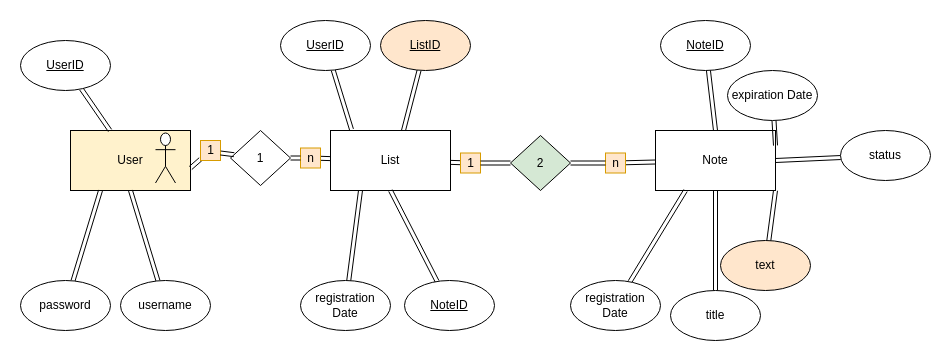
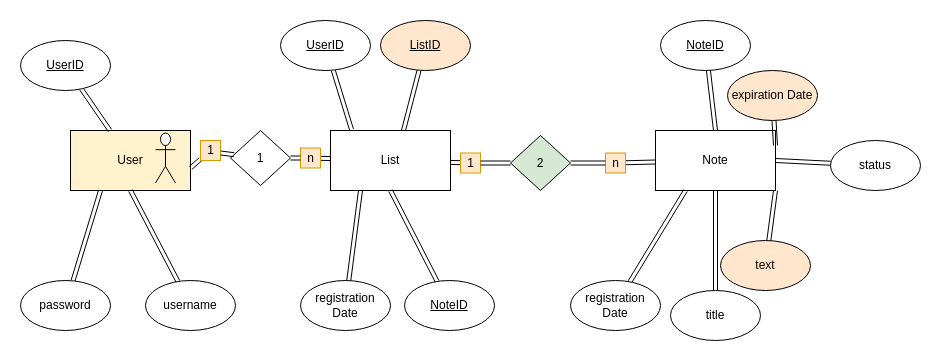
(773, 96) -> (773, 96)
(886, 156) -> (876, 166)
(166, 306) -> (191, 306)
